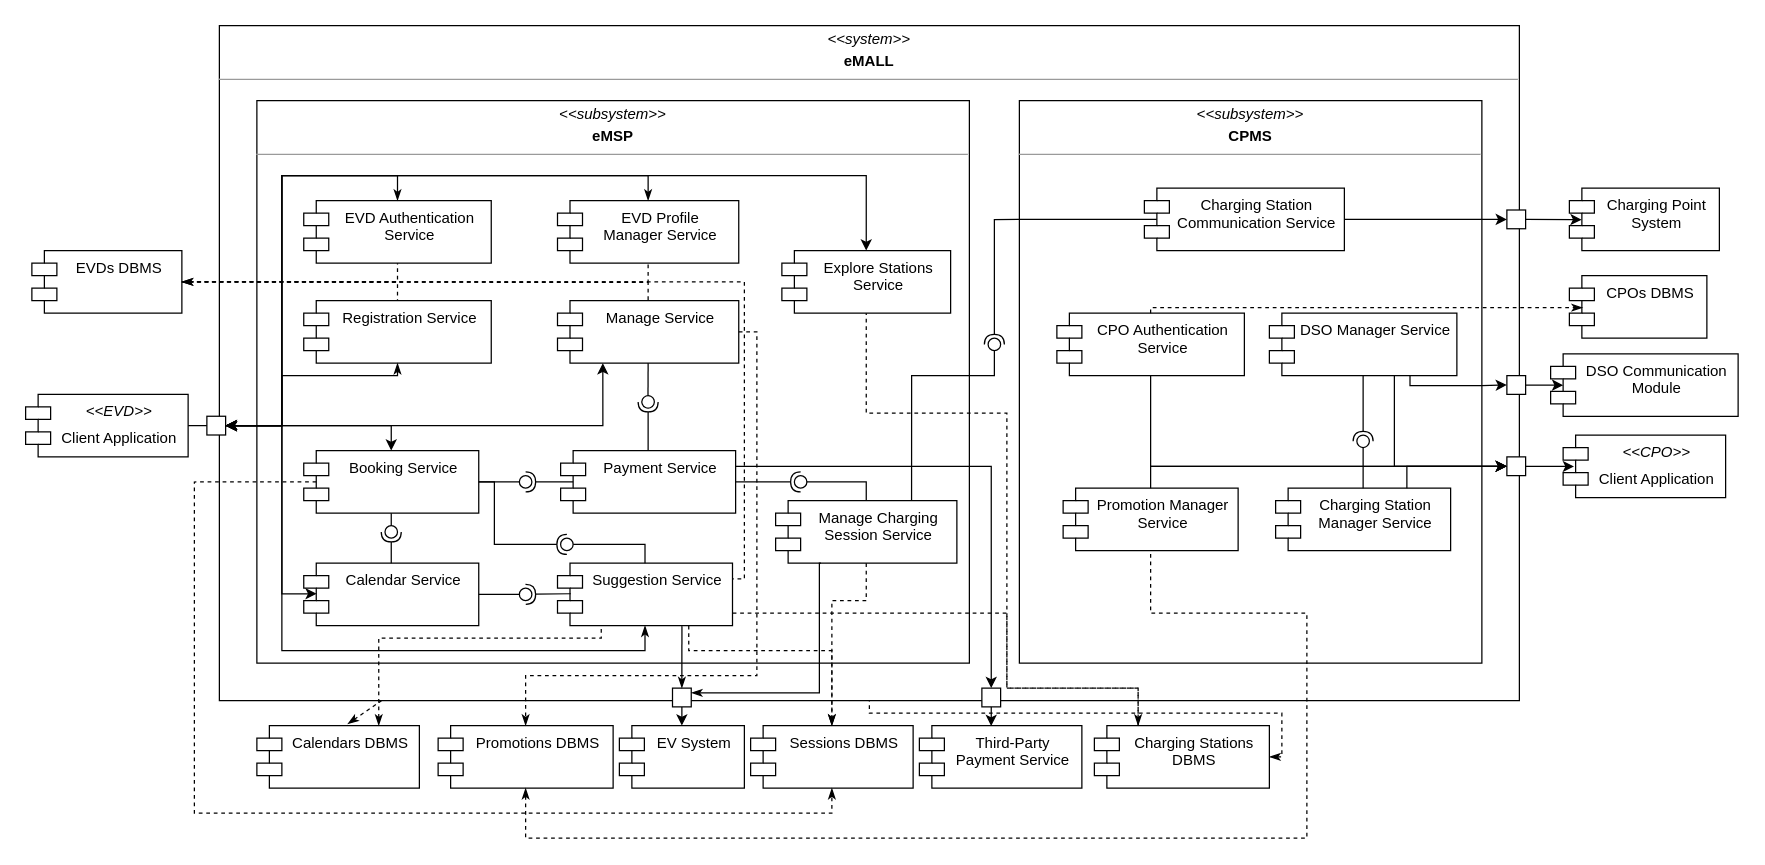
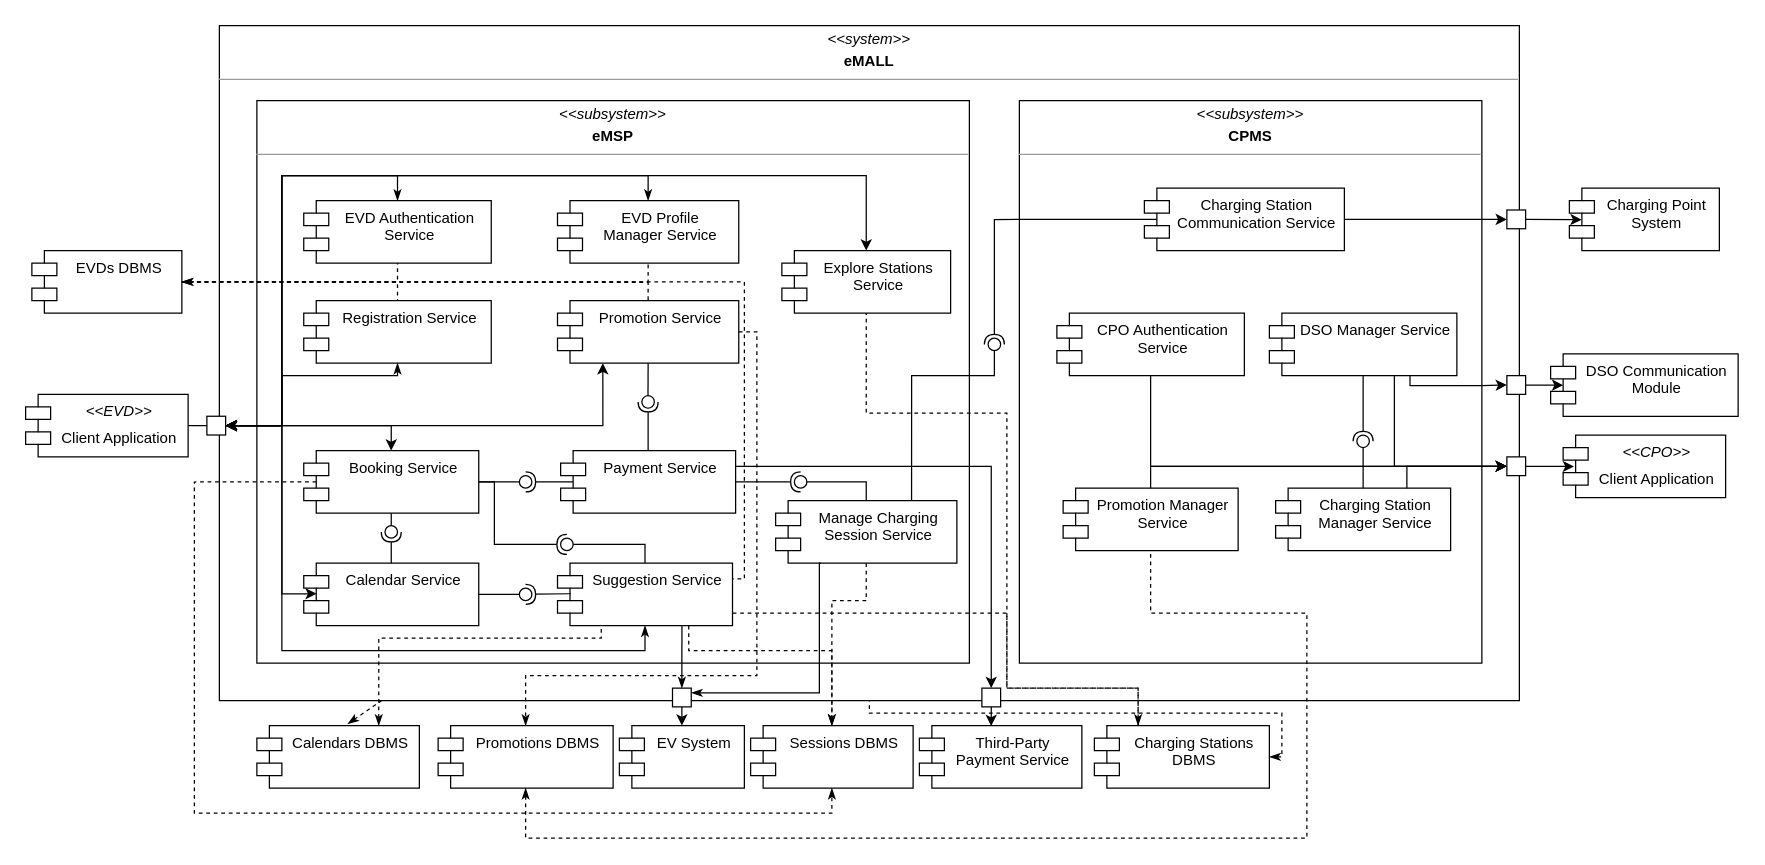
(1638, 307) -> none
(1360, 308) -> none
(660, 318) -> (660, 318)
